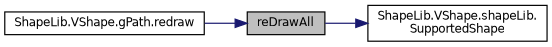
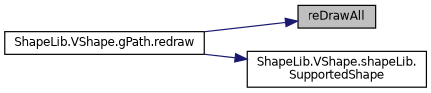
(340, 23) -> (220, 56)
